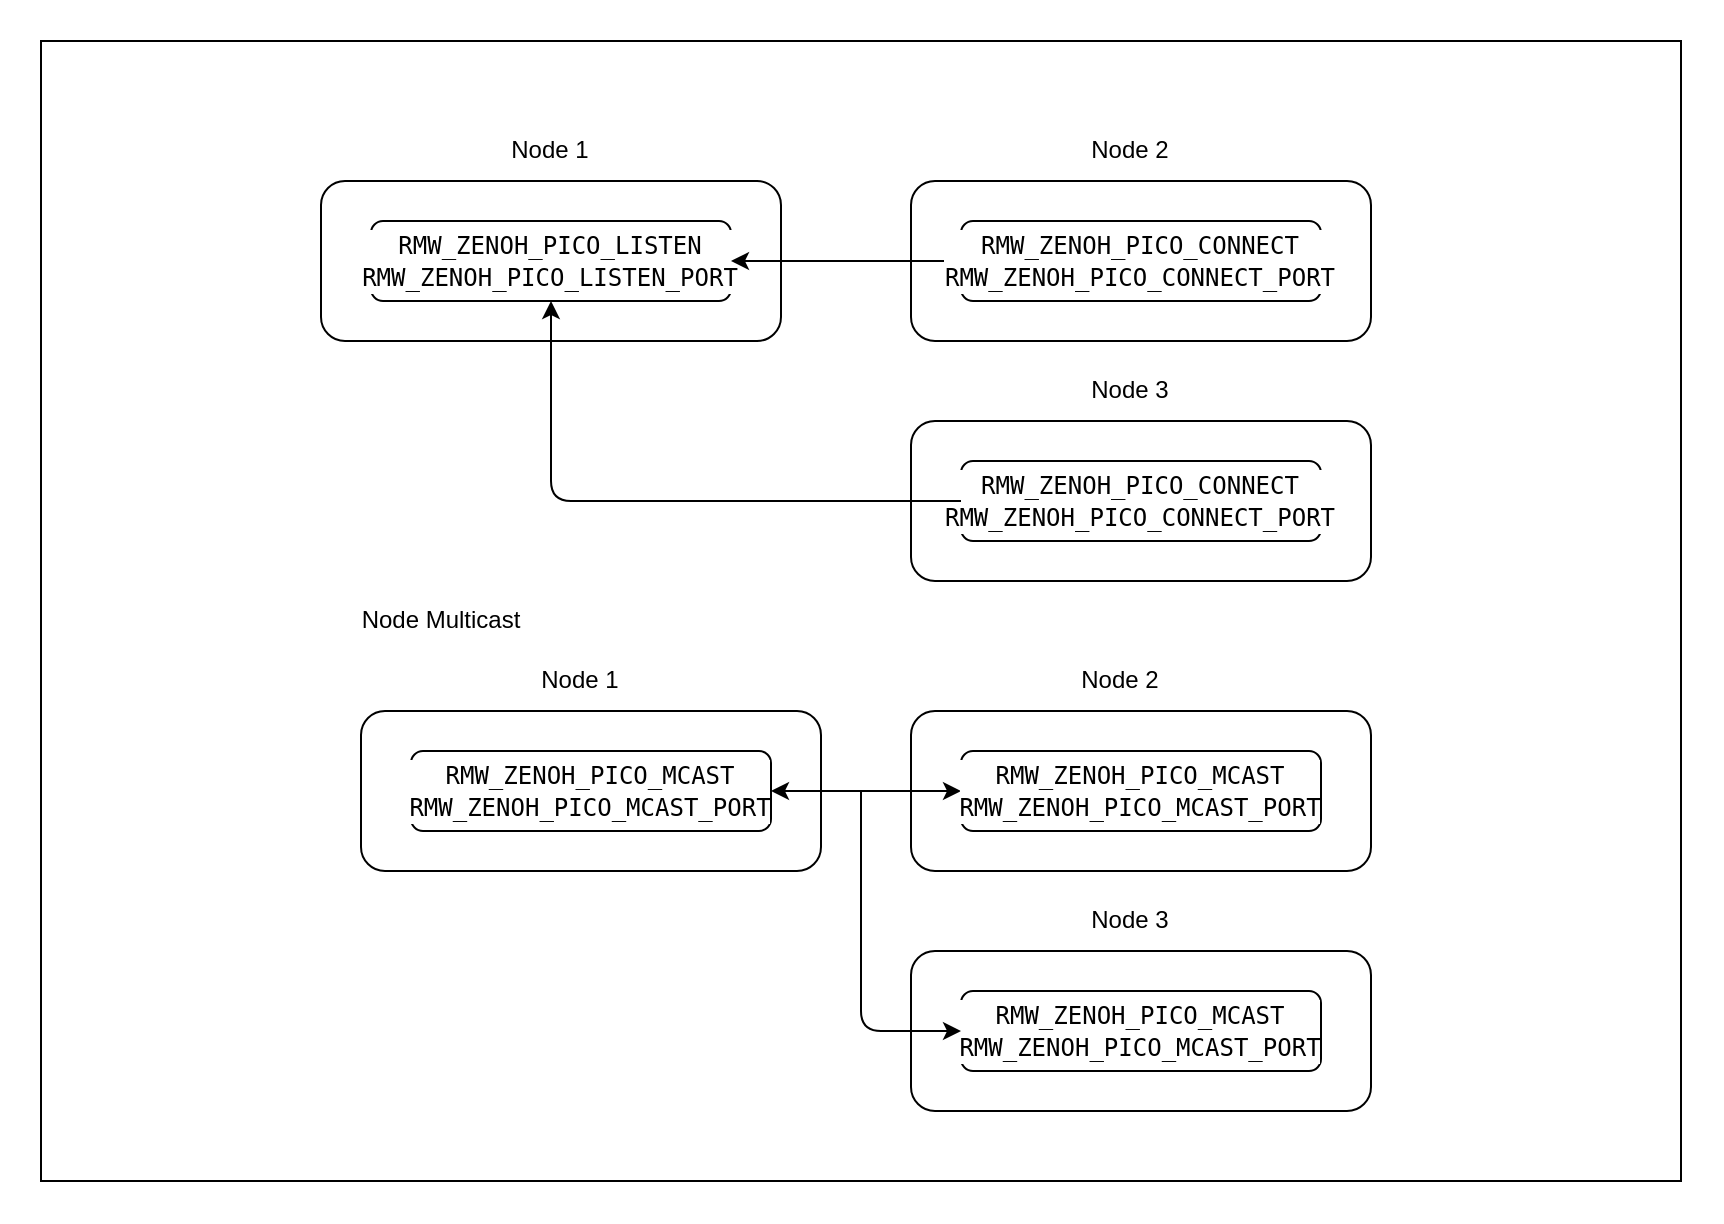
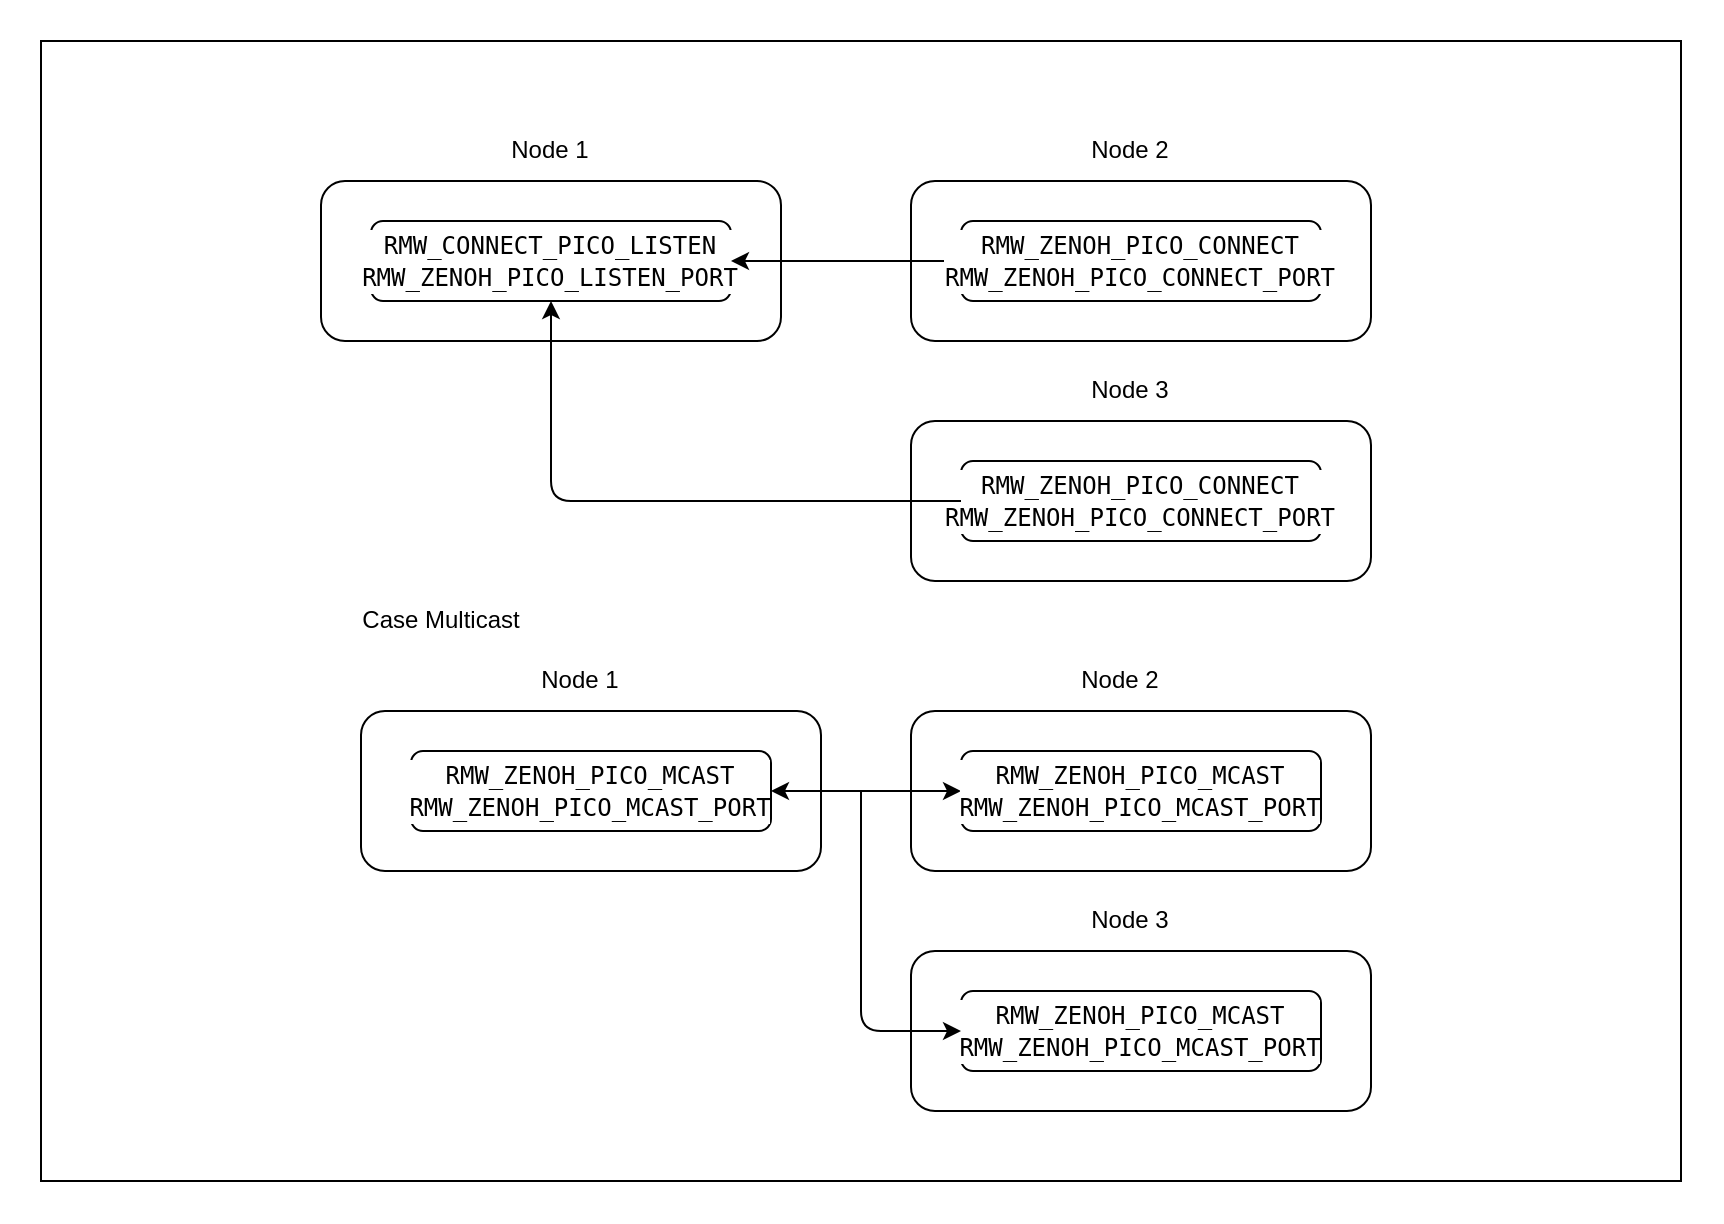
(551, 261) -> (551, 261)
(442, 621) -> (442, 621)
